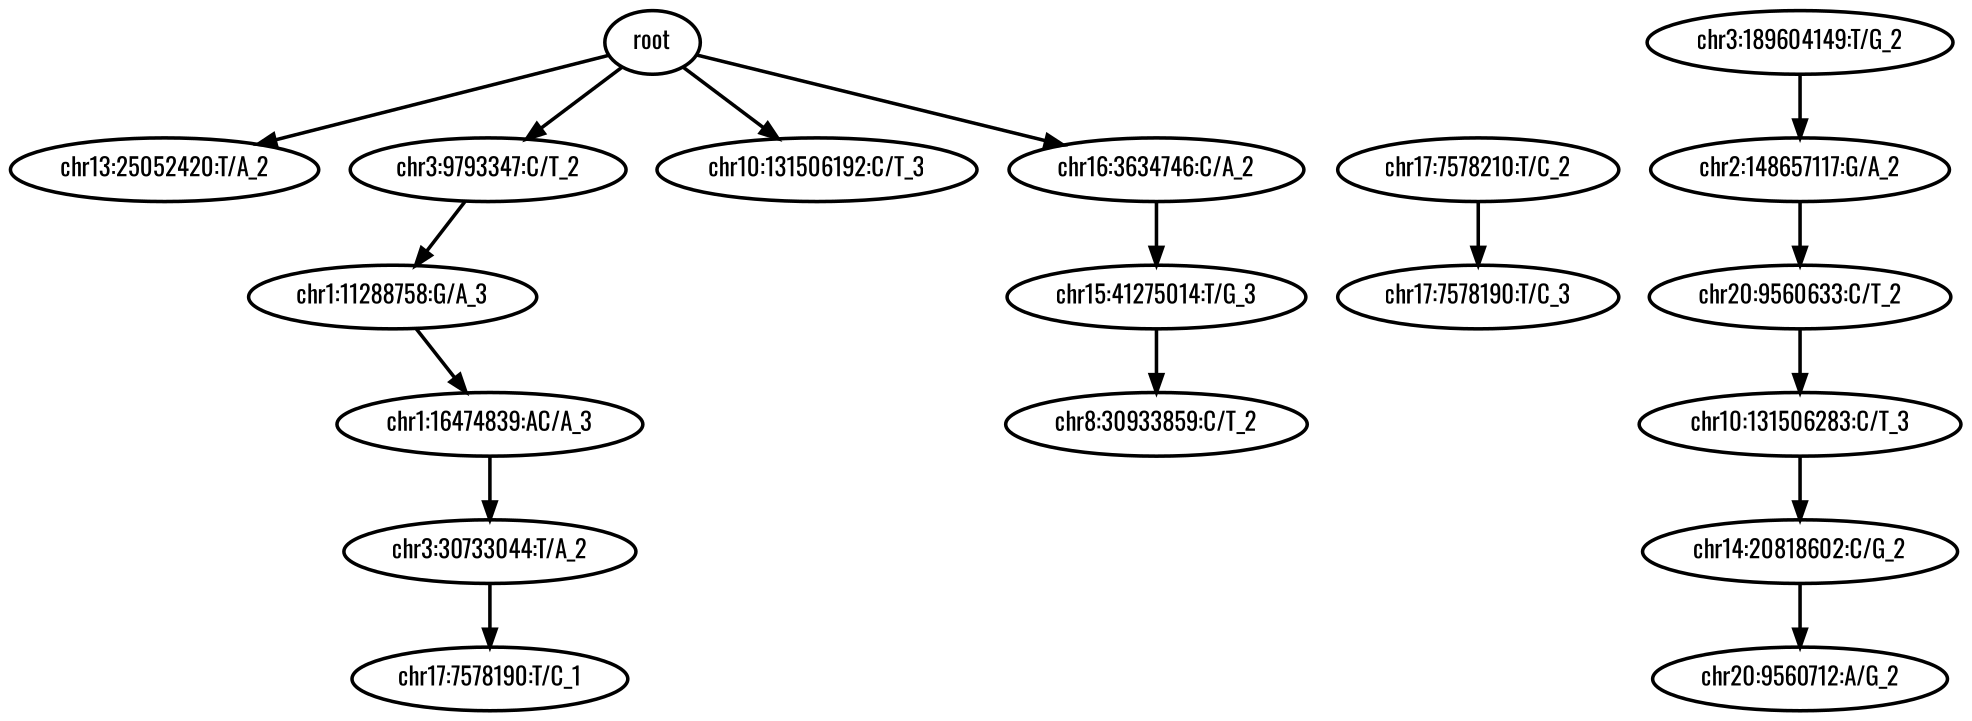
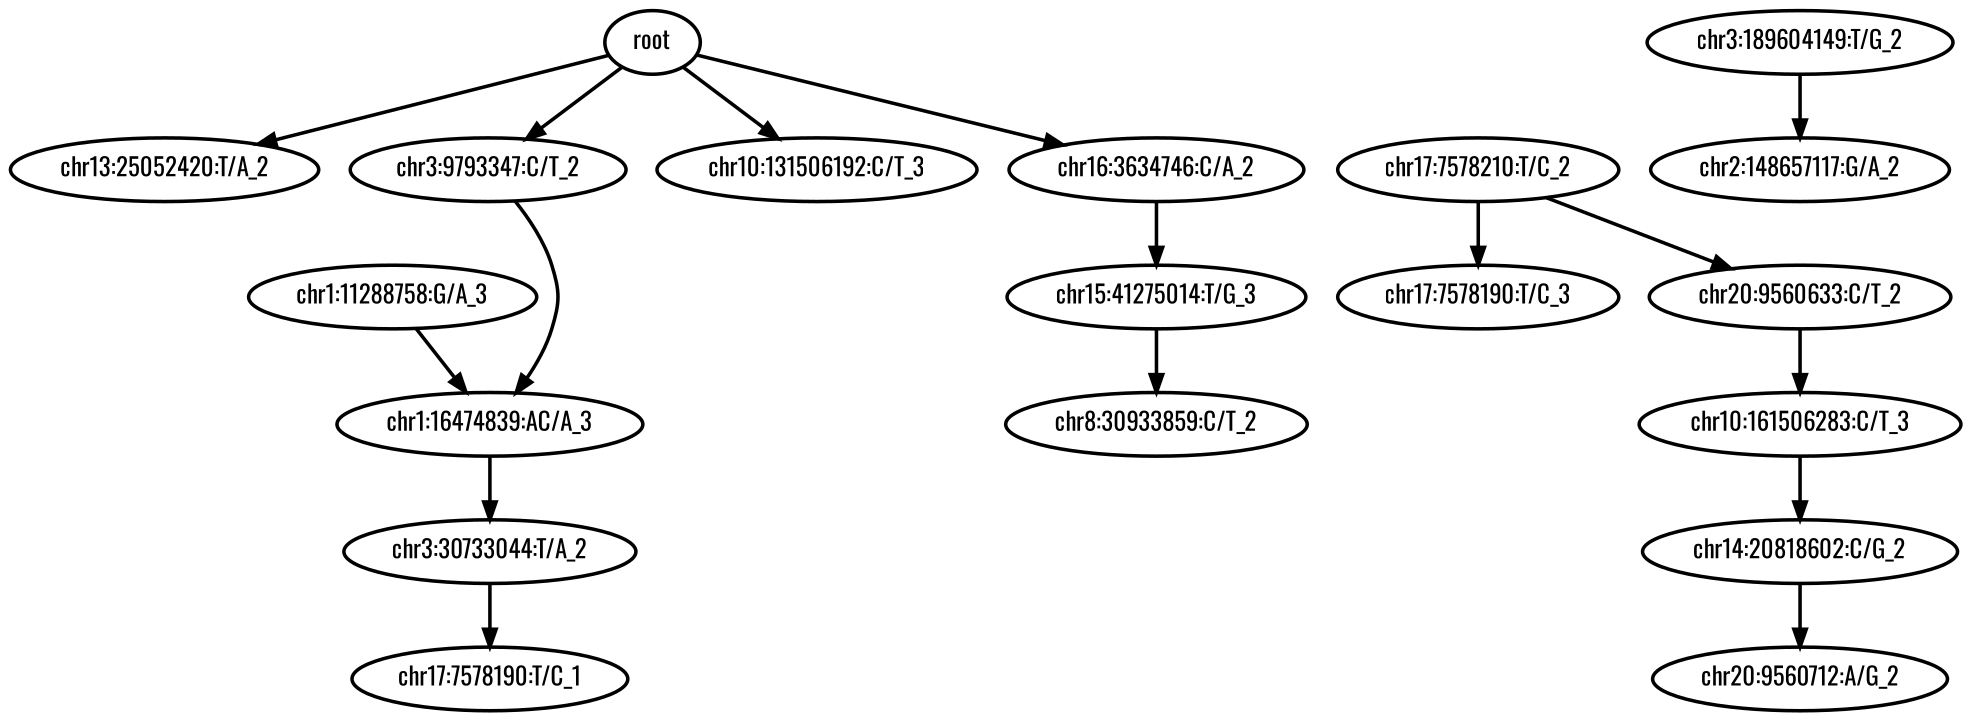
(1800, 225) -> (1630, 230)
(446, 226) -> (557, 288)
(1800, 424) -> (1800, 424)
